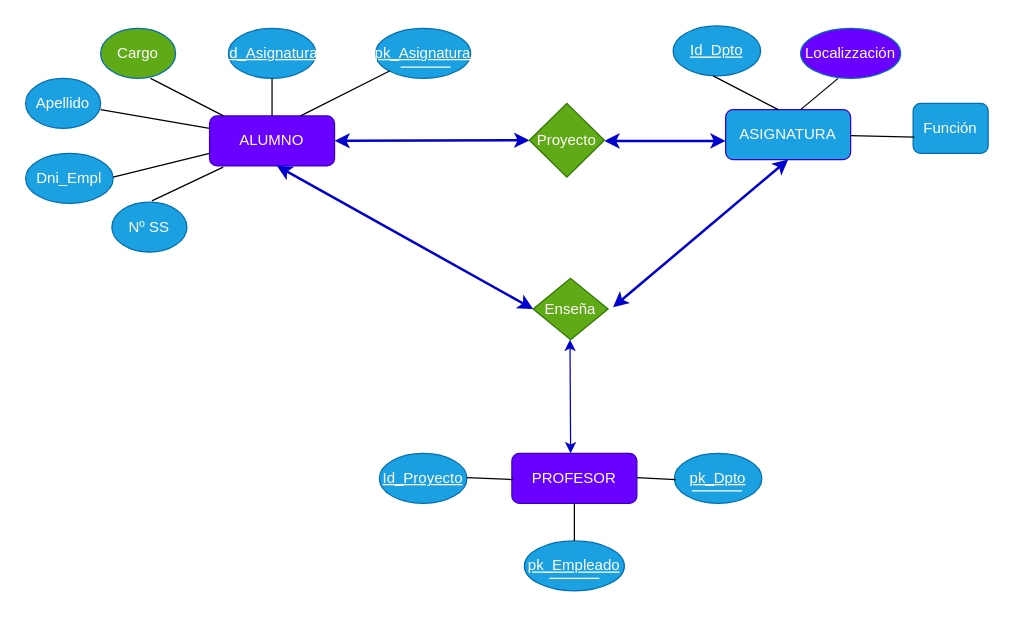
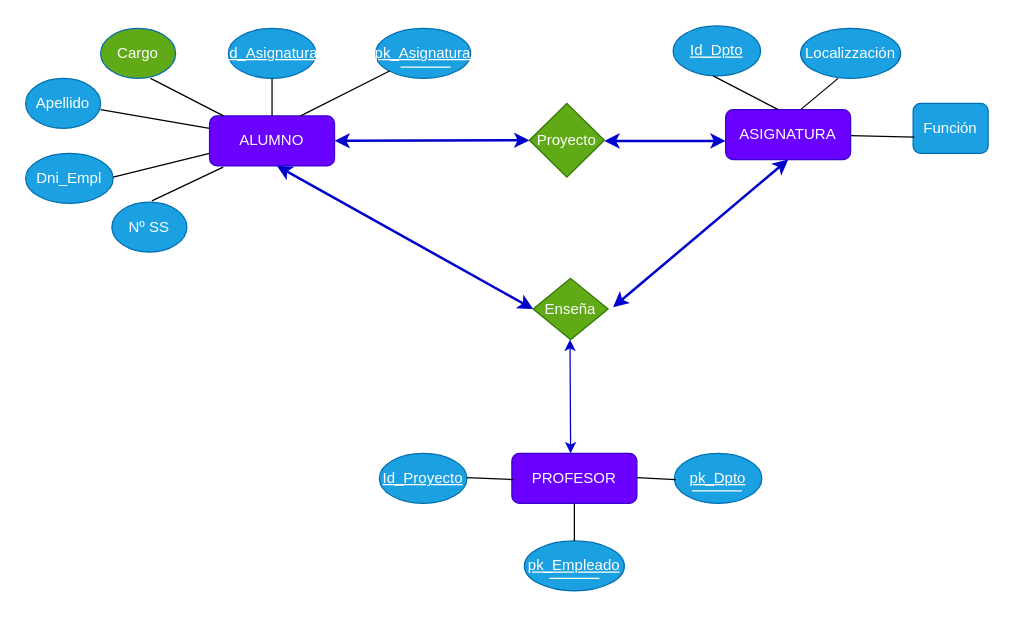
(851, 53) -> (851, 53)
(788, 134) -> (788, 134)
